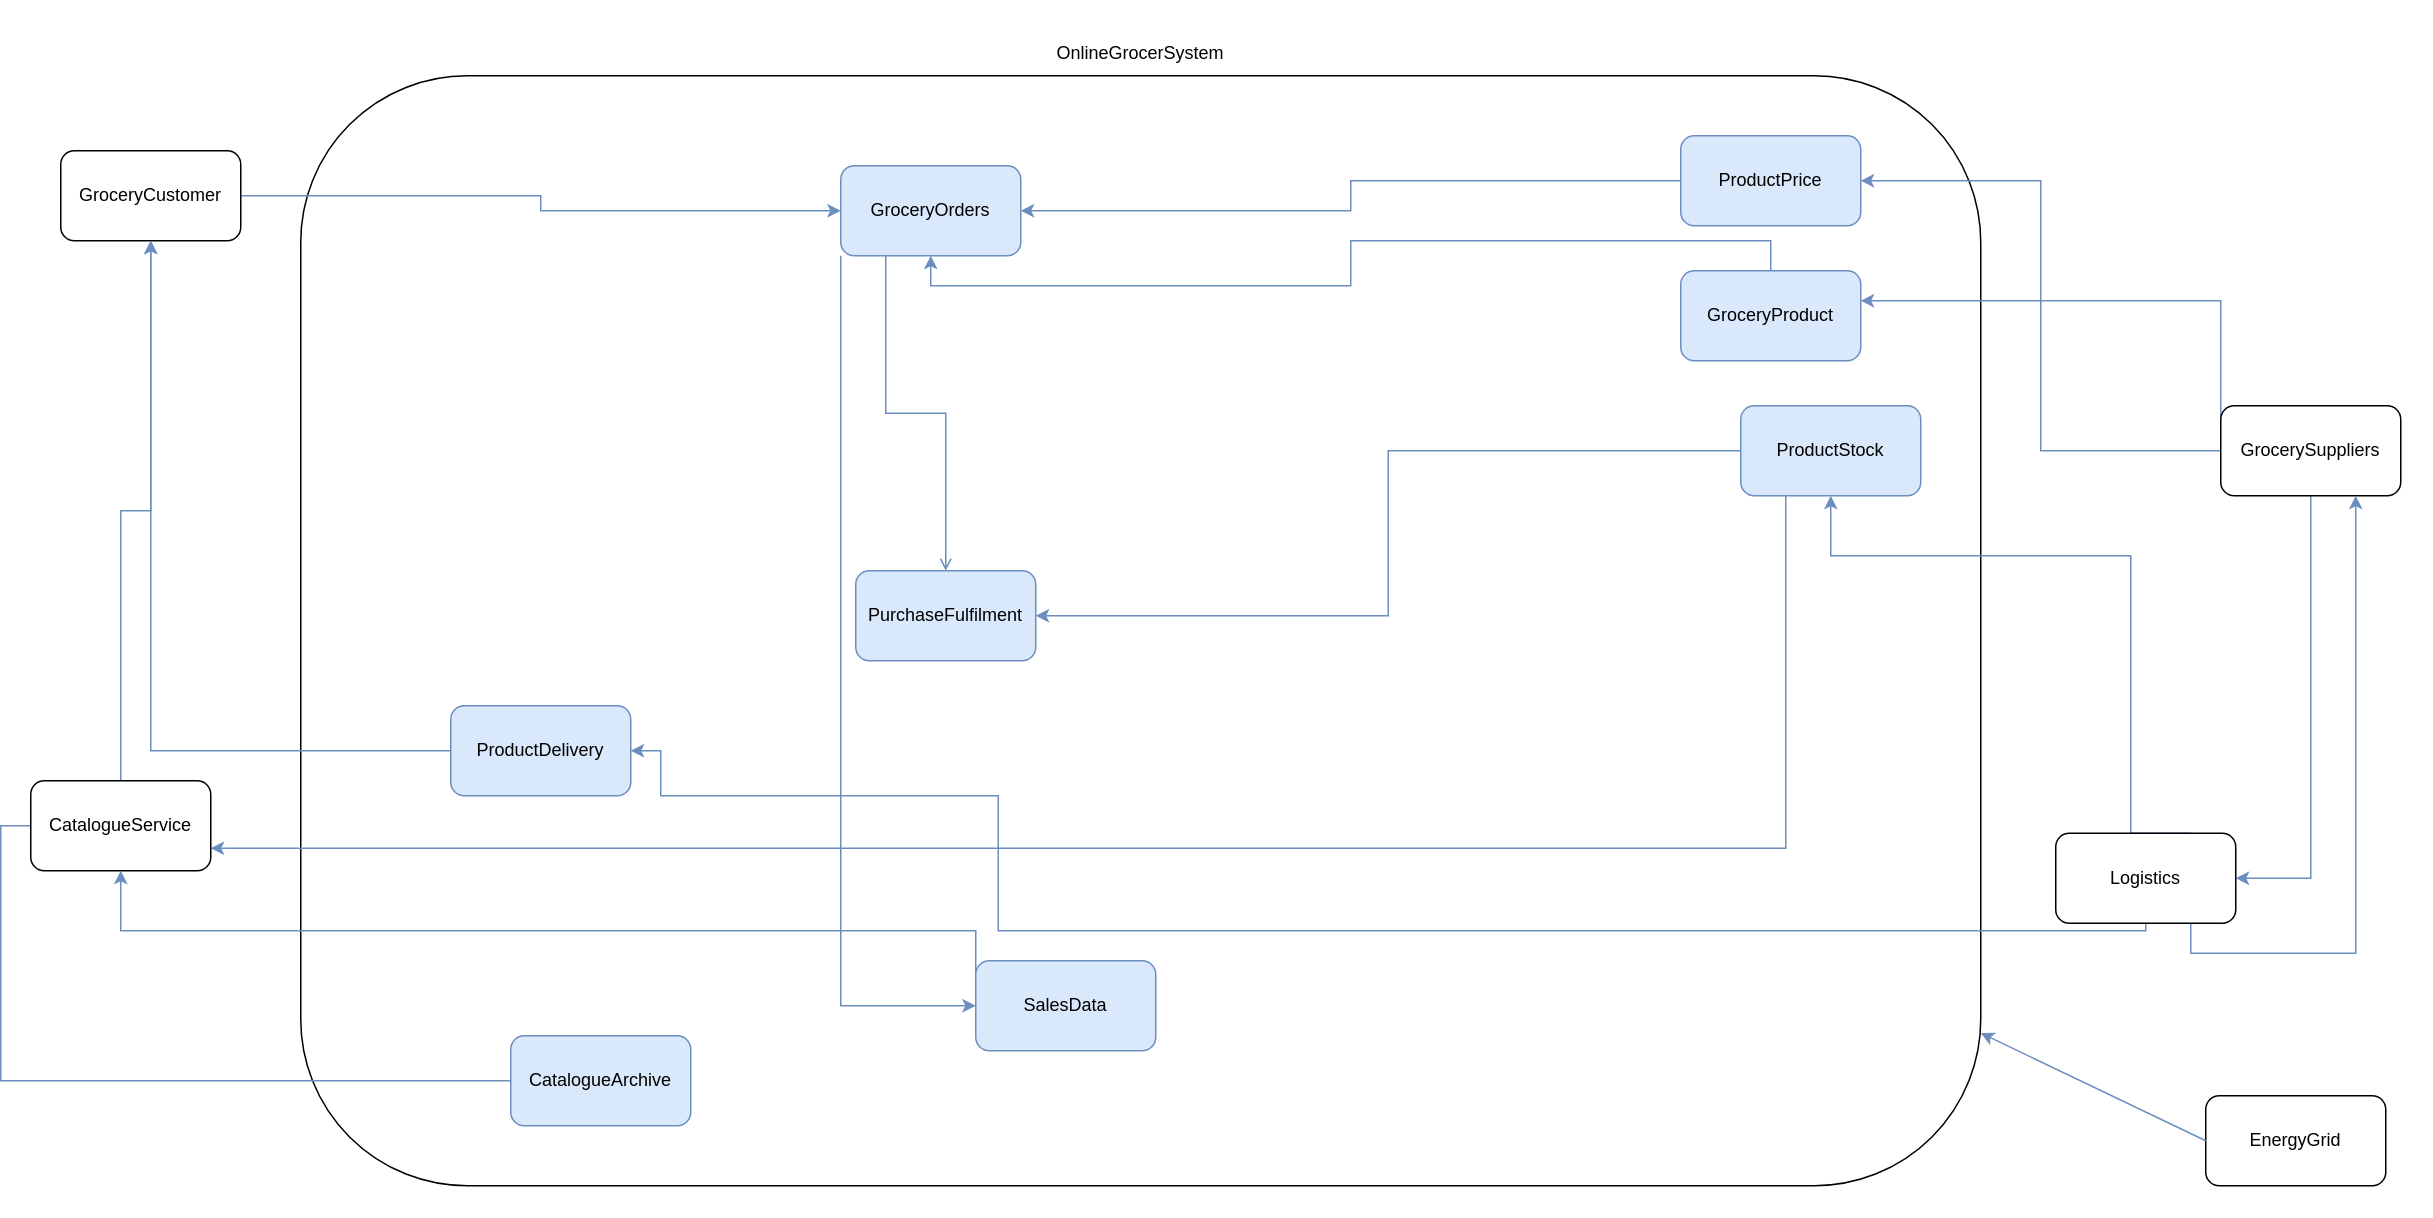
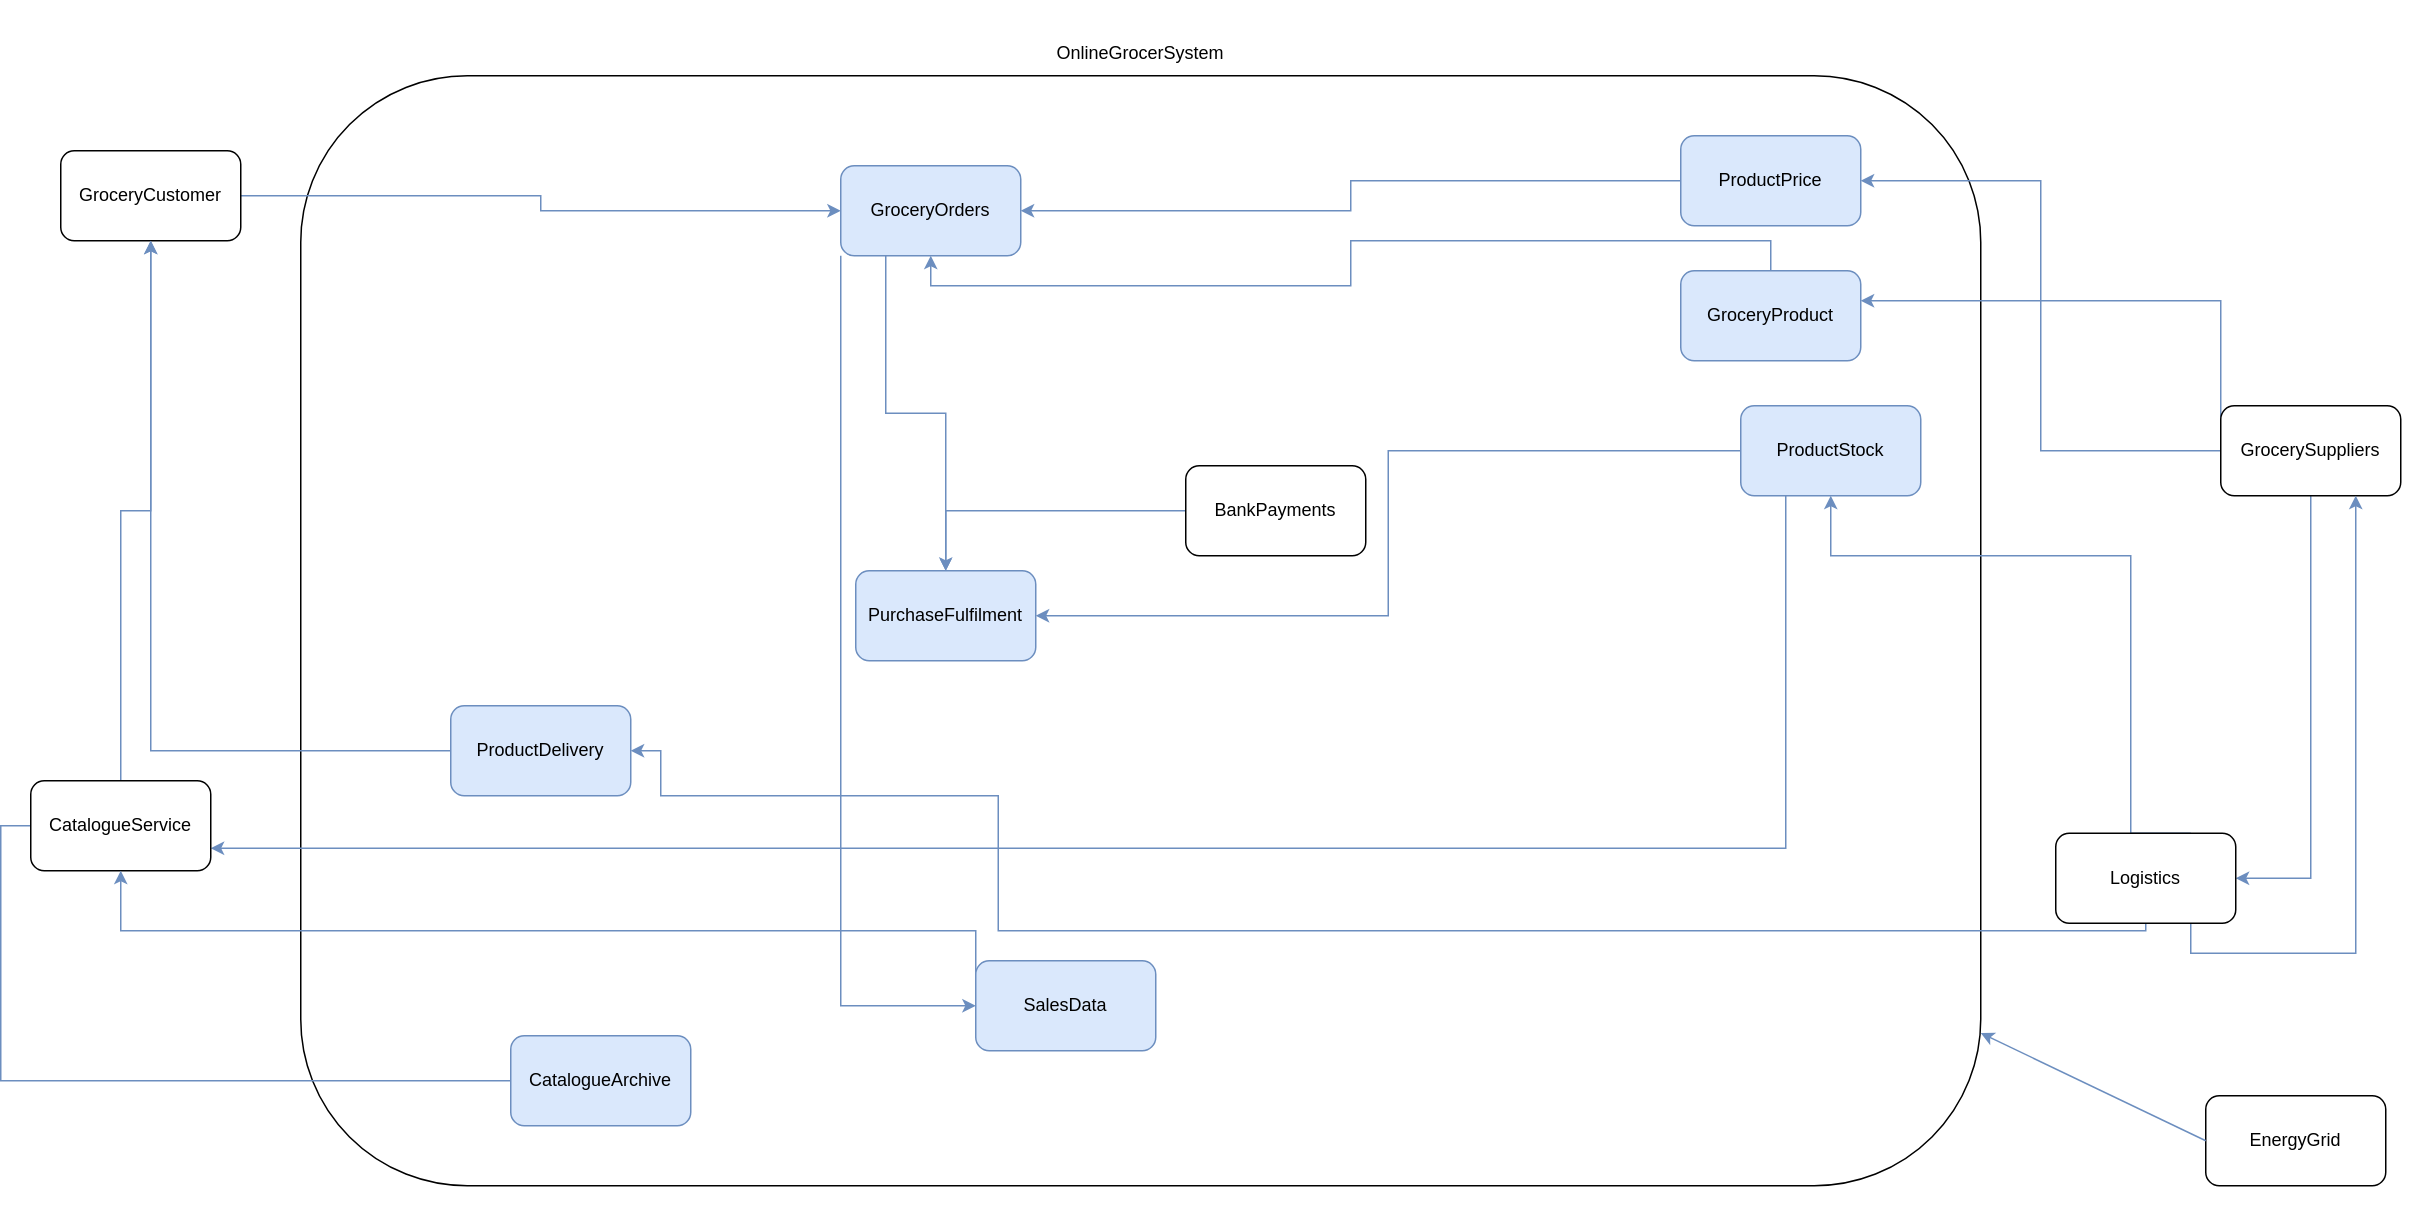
none -> (1067, 511)
none -> (1276, 511)
